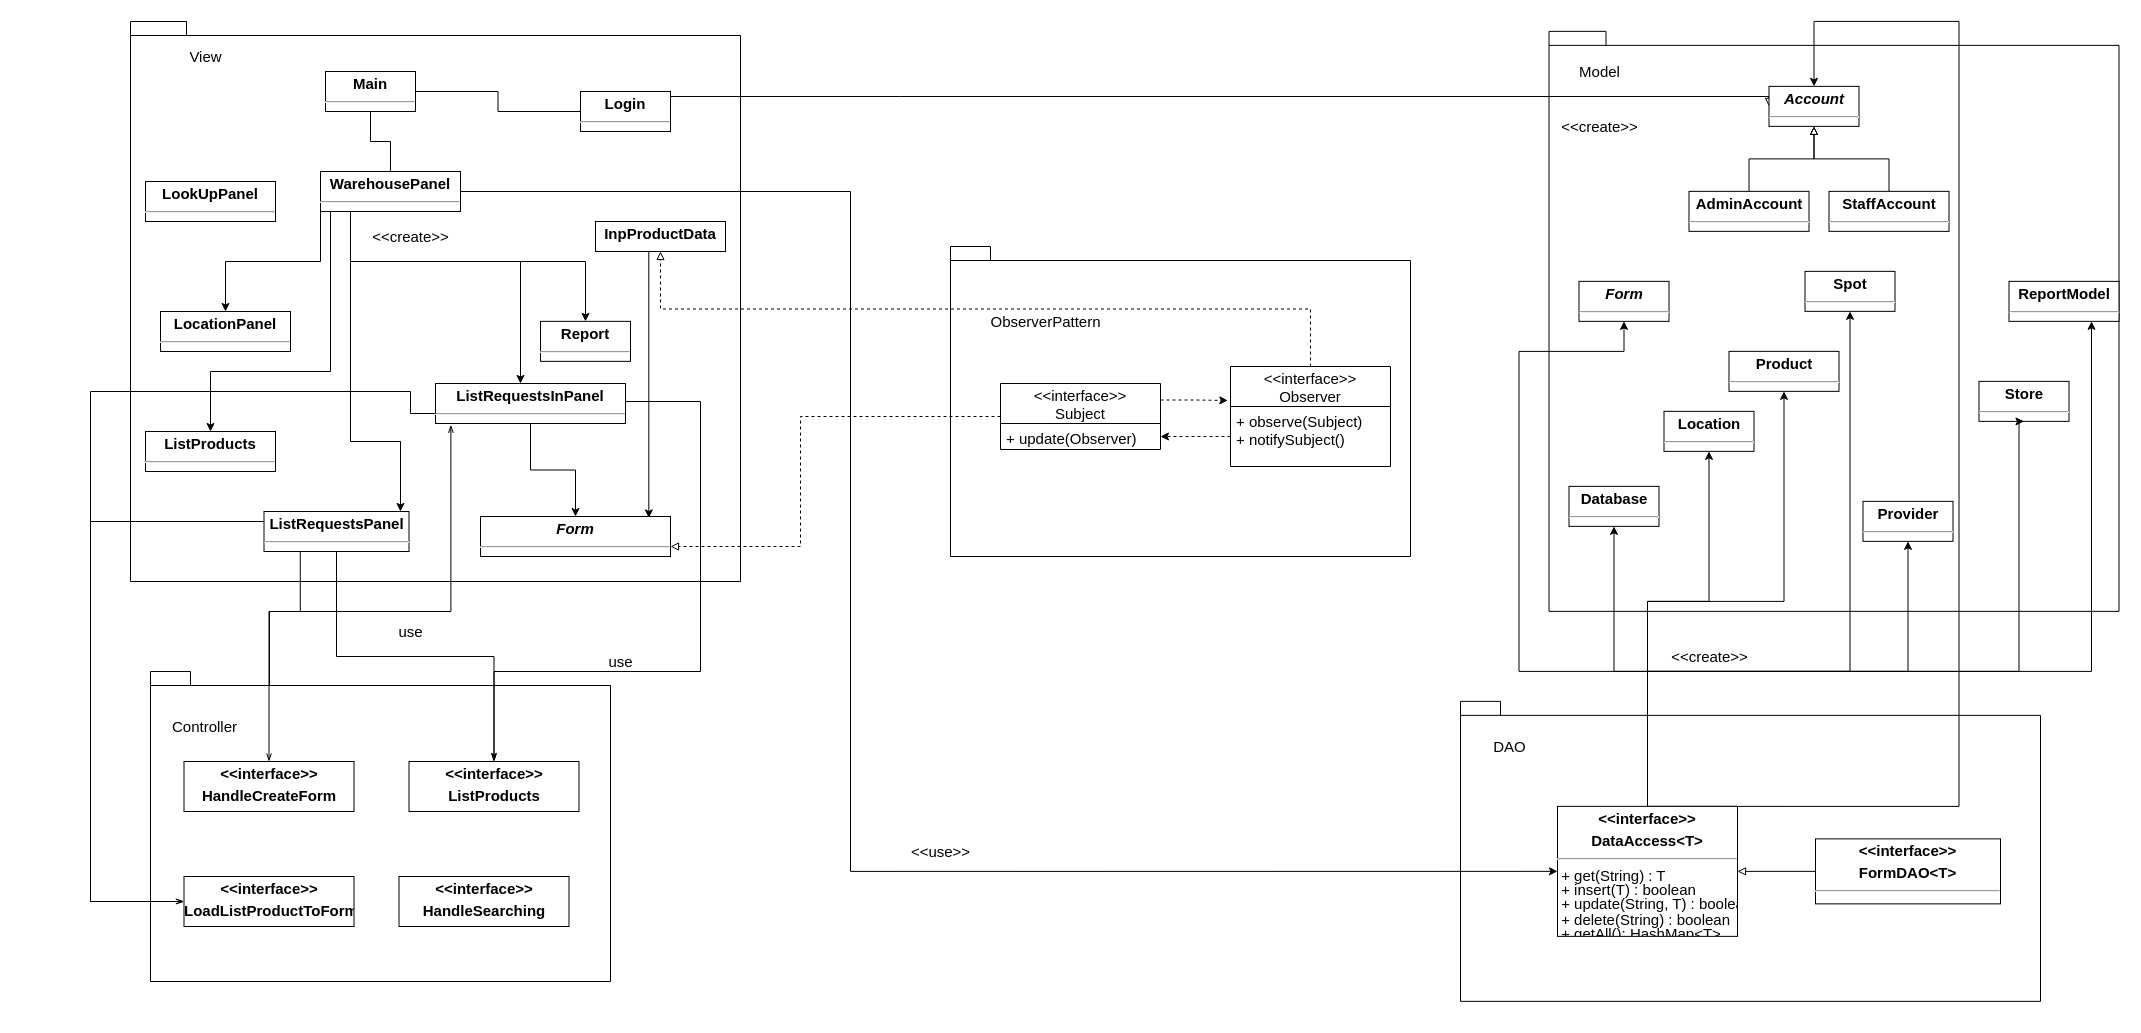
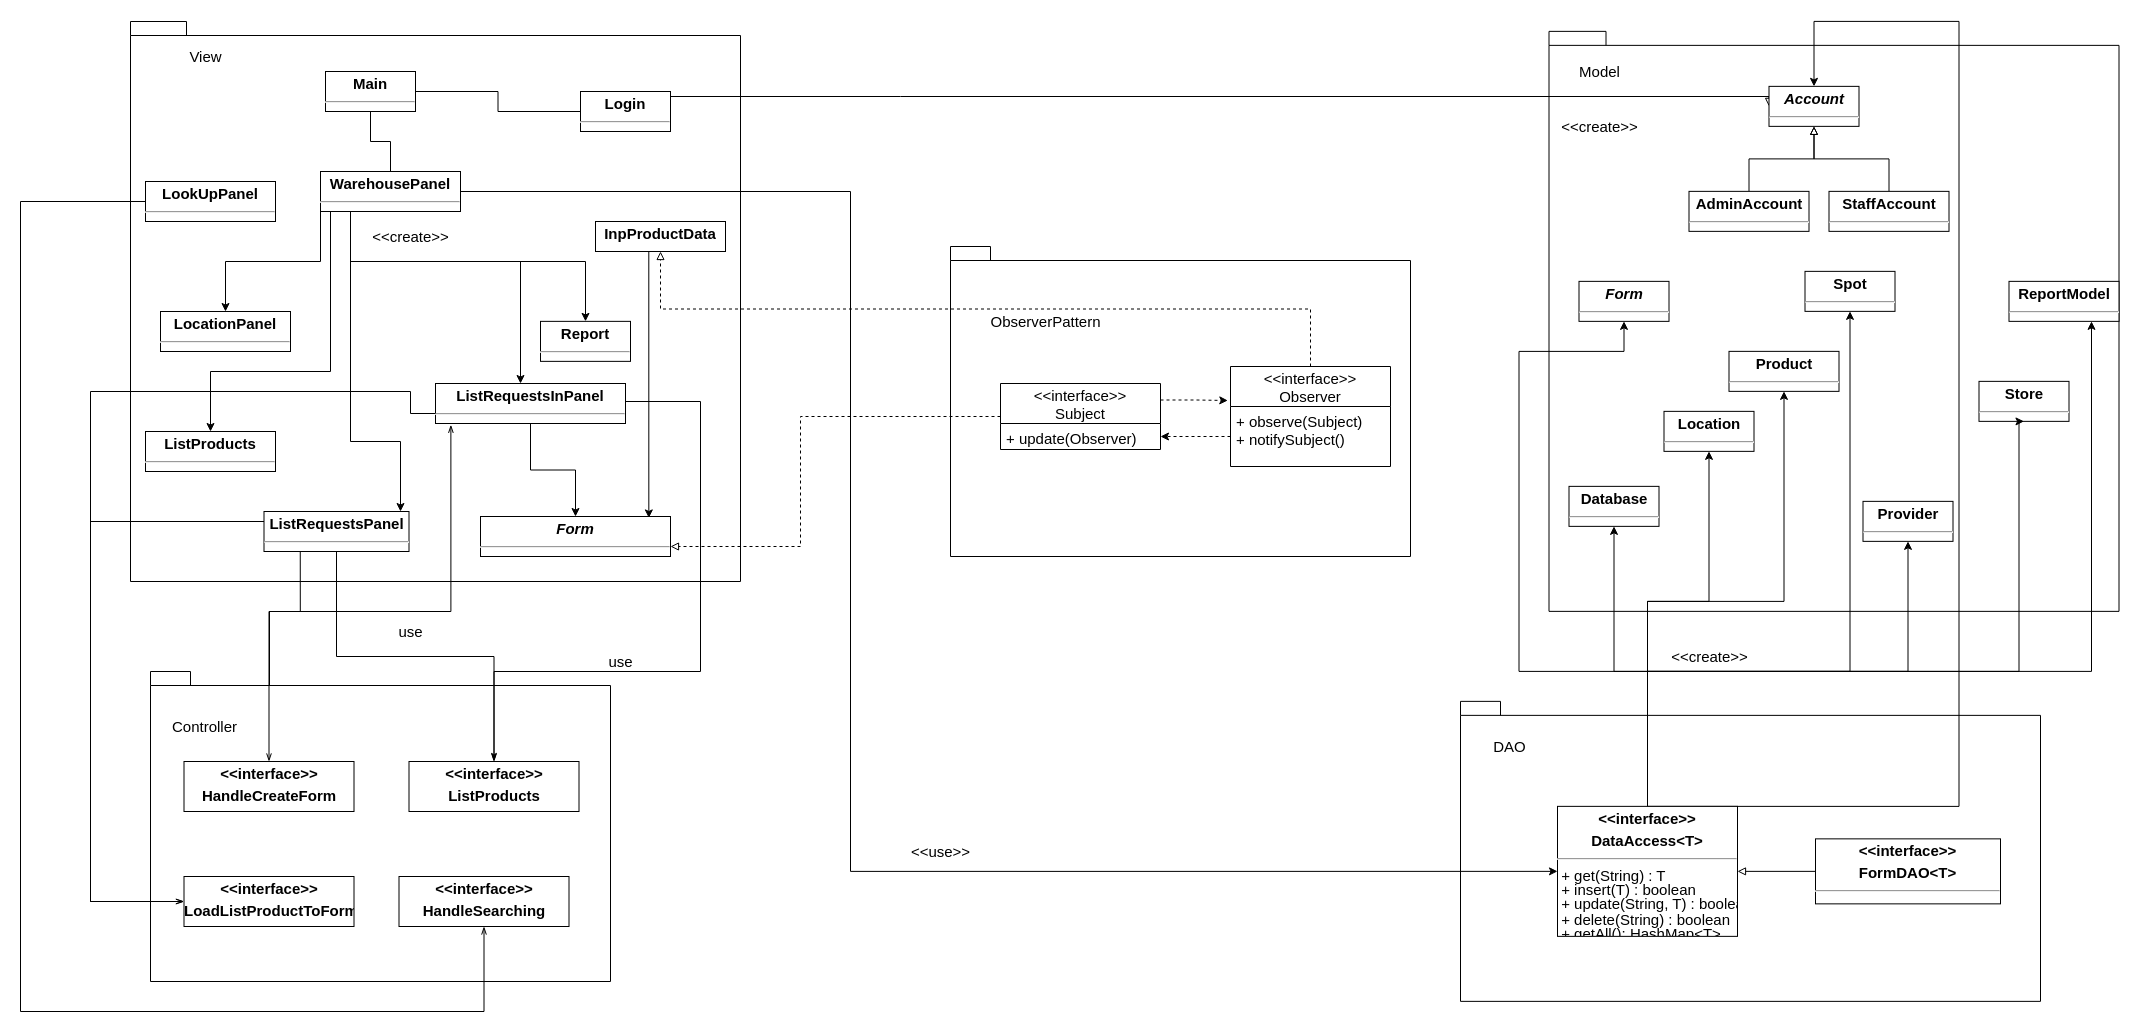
none -> (21, 817)
